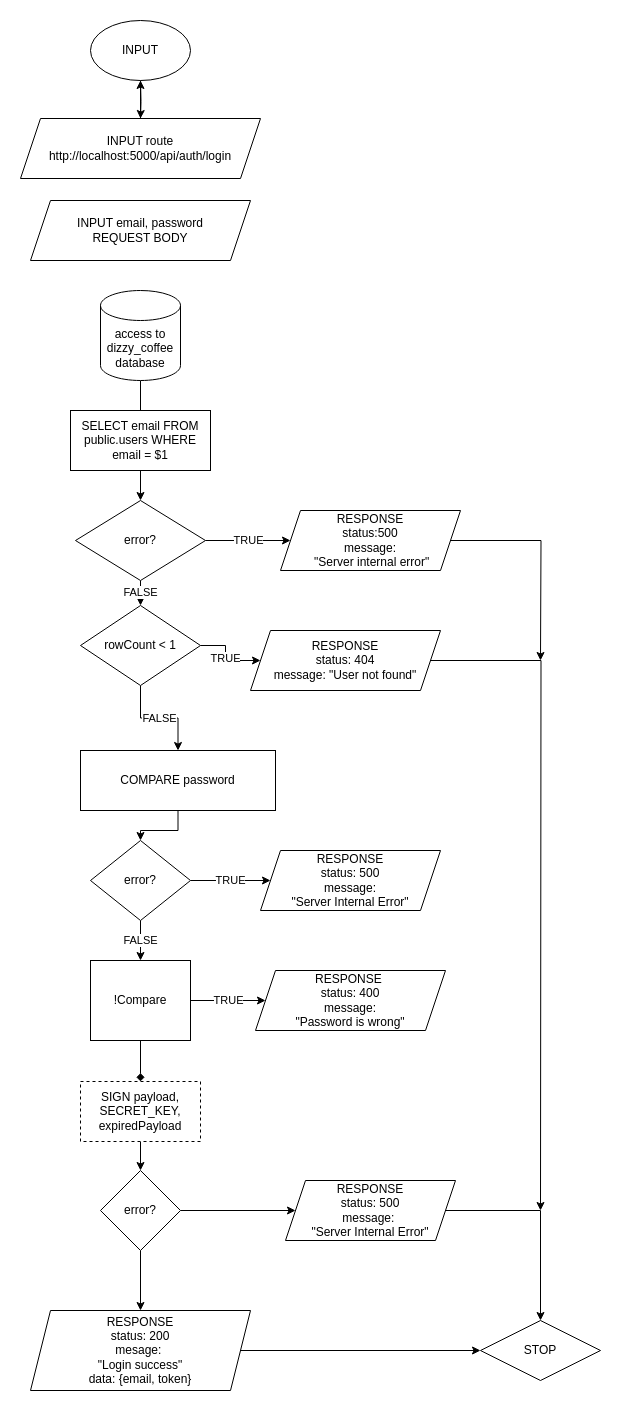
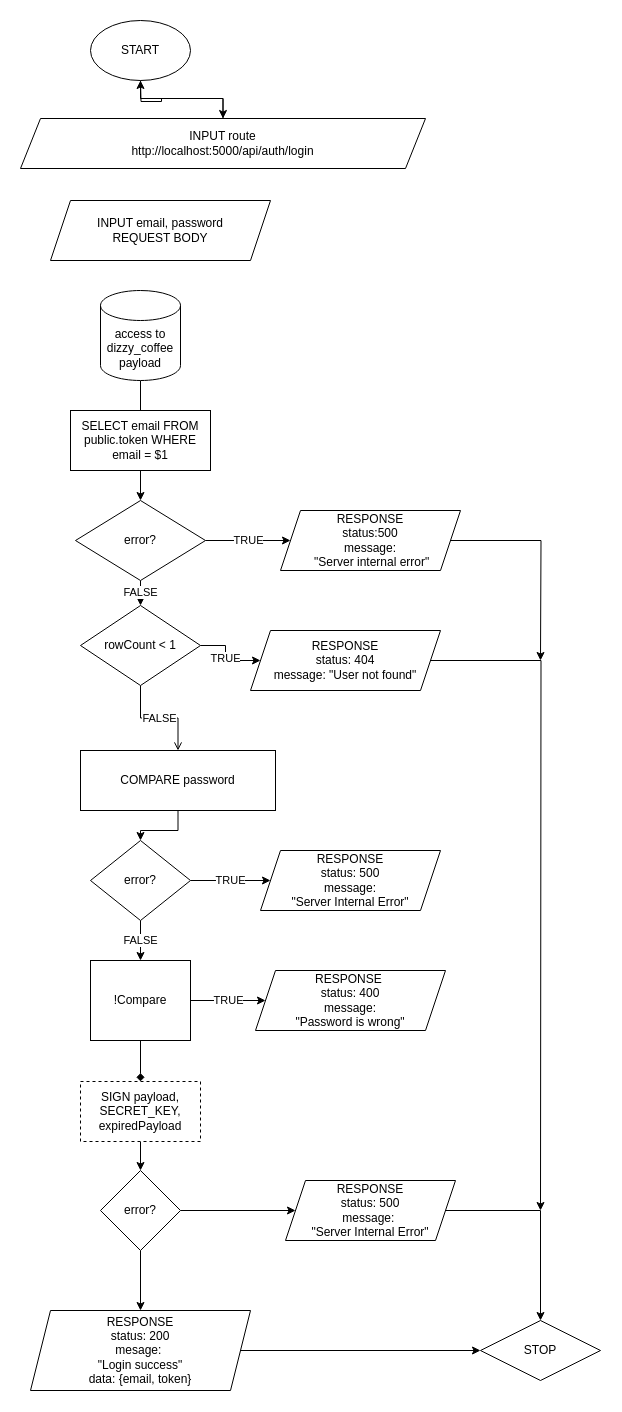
(141, 51) -> (141, 51)
(141, 149) -> (223, 144)
(141, 231) -> (161, 231)
(141, 349) -> (141, 349)
(141, 441) -> (141, 441)
(178, 742) -> (178, 743)
